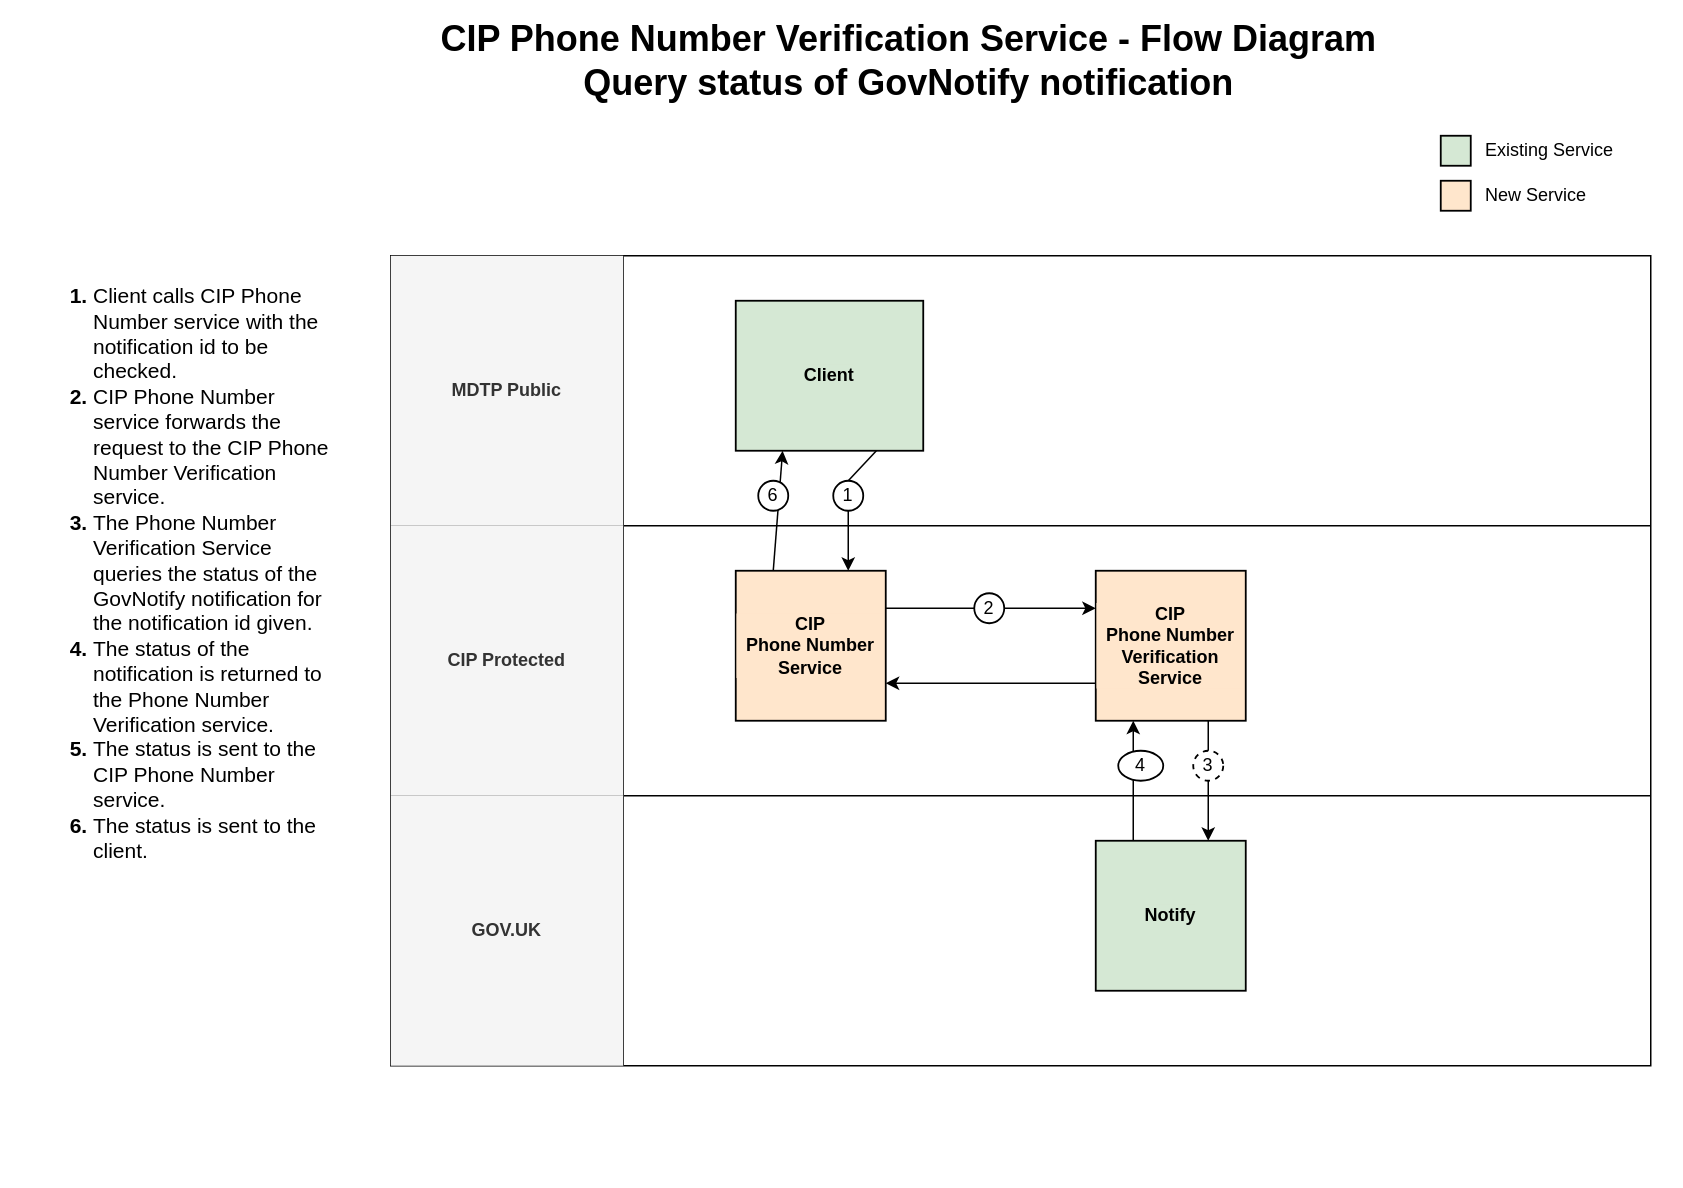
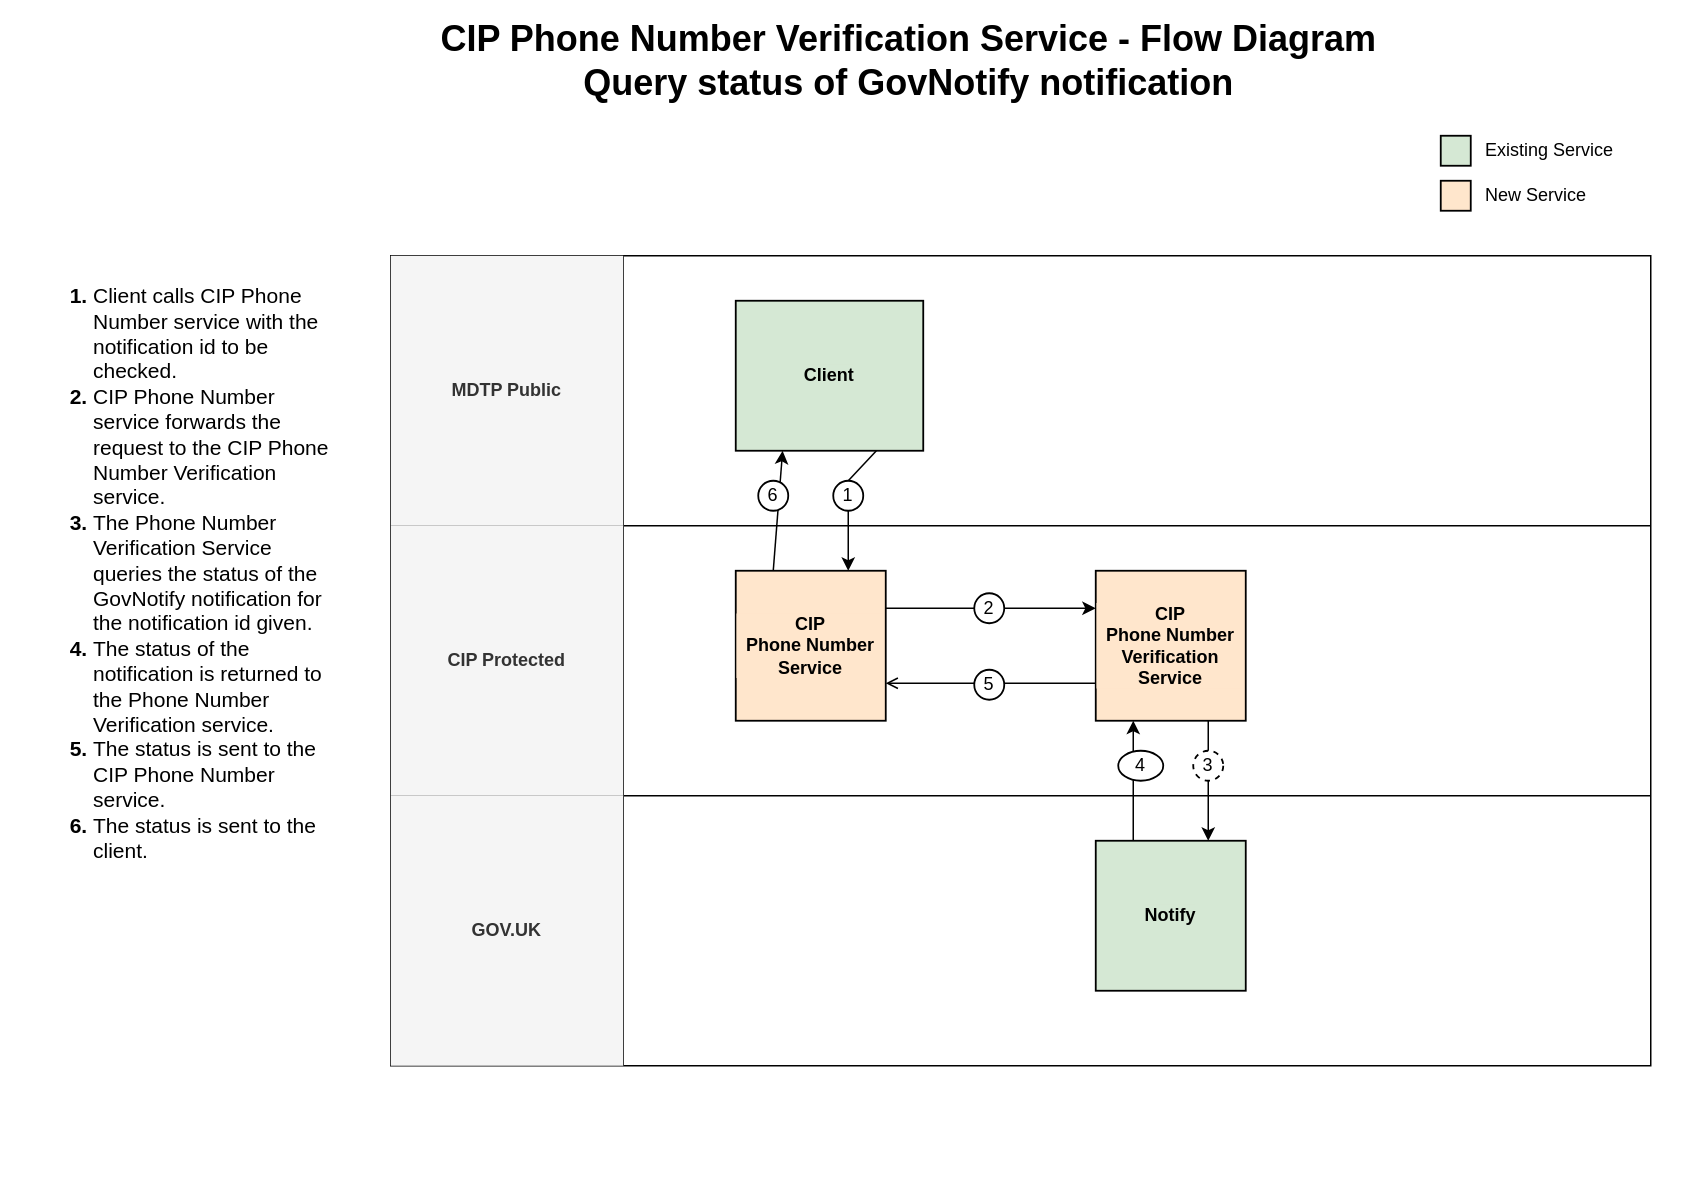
(897, 683) -> (894, 683)
none -> (989, 685)
